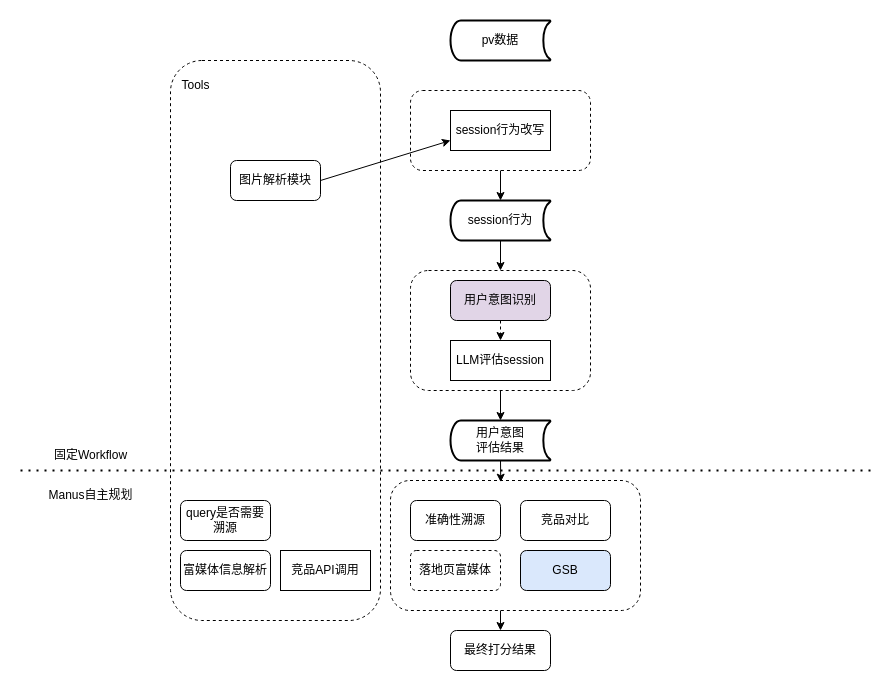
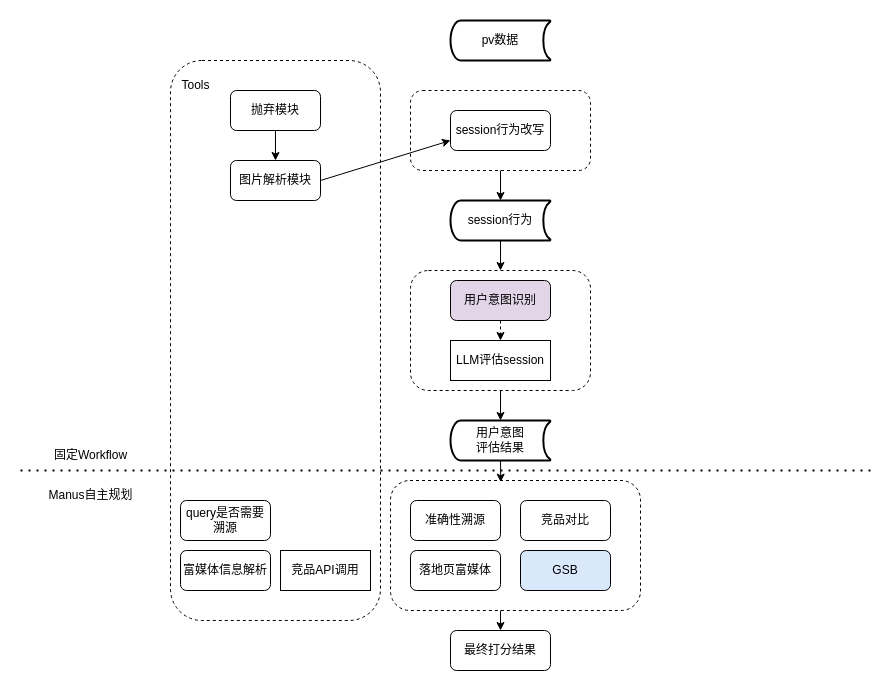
none -> (276, 111)
(501, 131) -> (501, 131)
none -> (276, 142)
(456, 571) -> (456, 571)
